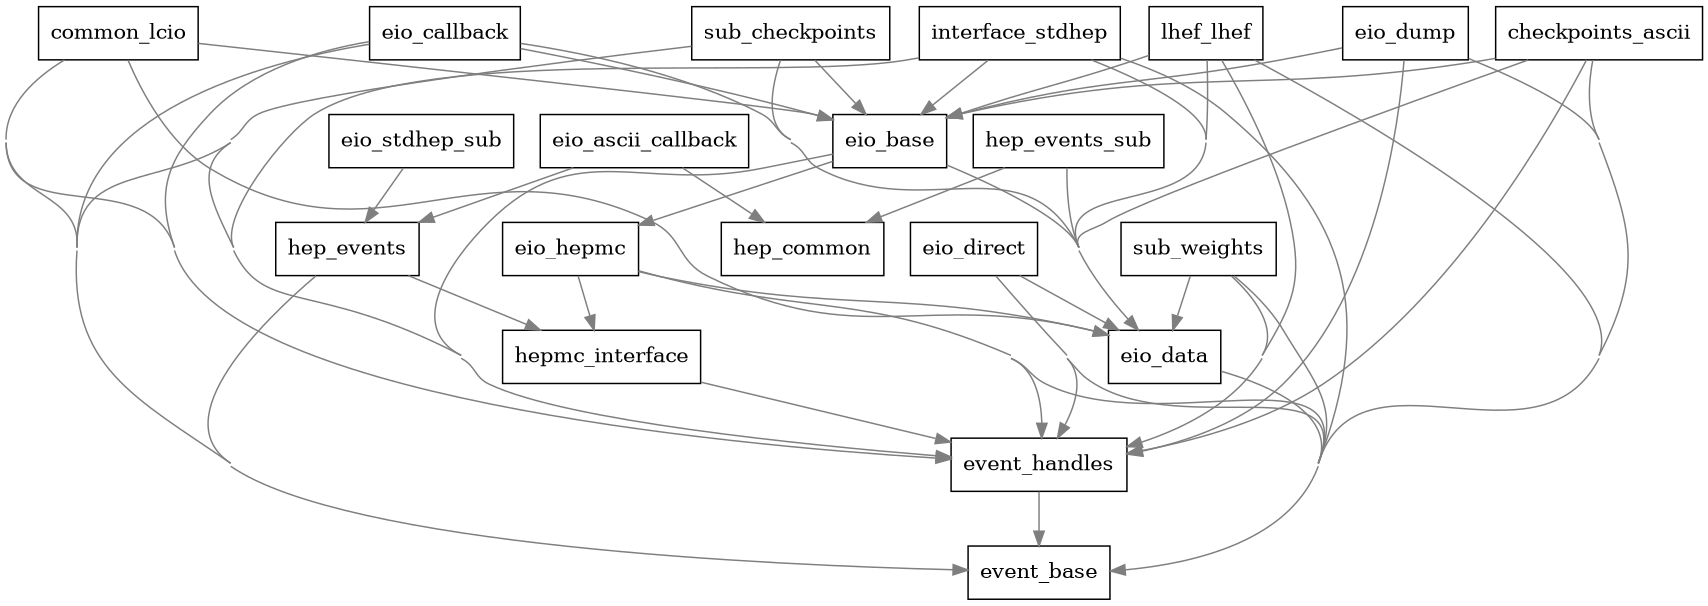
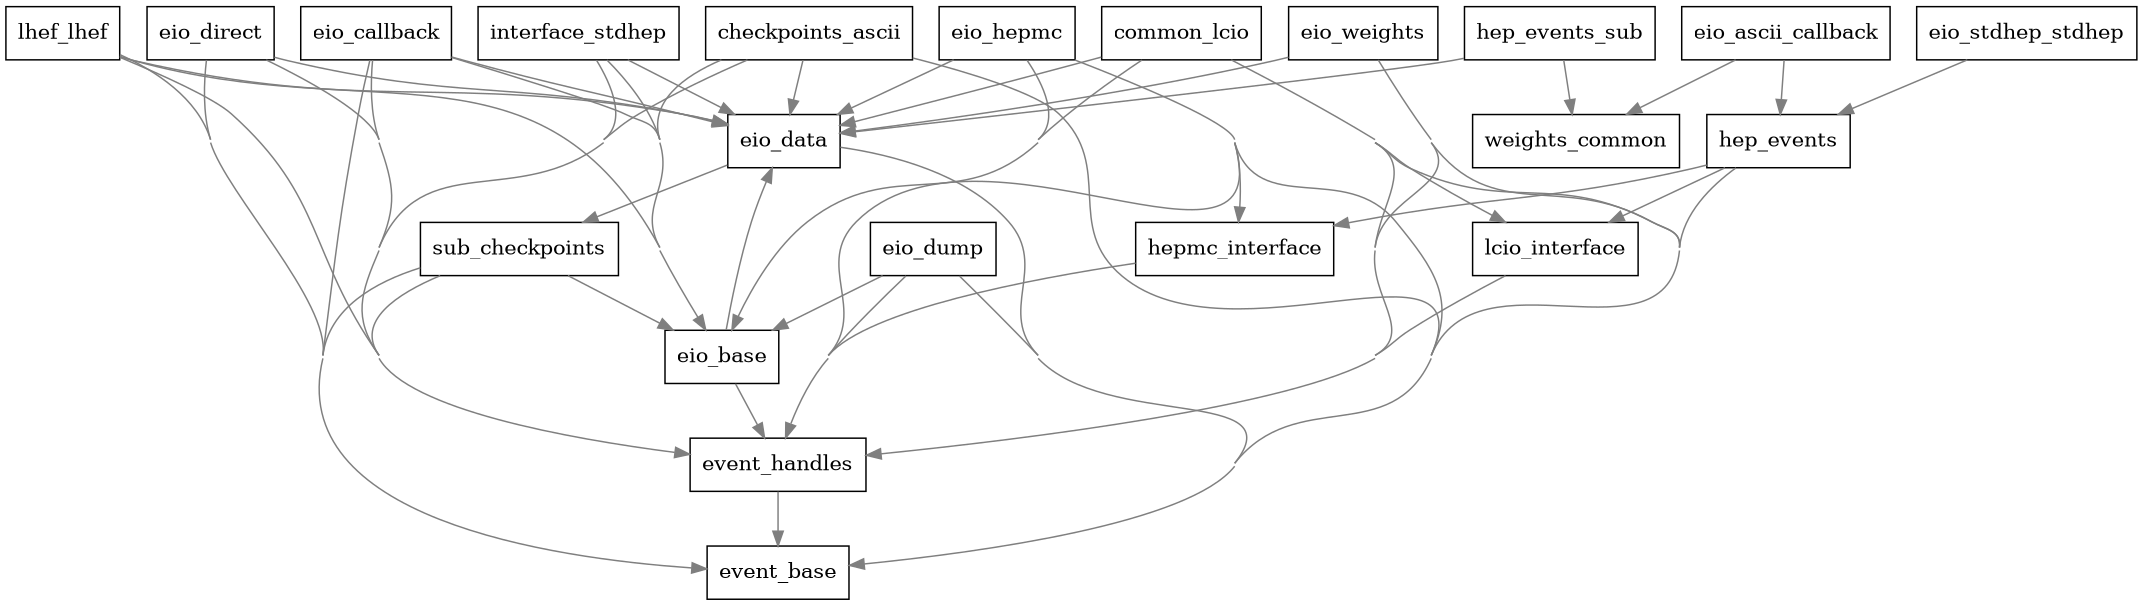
(773, 94) -> (662, 191)
(421, 141) -> (2027, 33)
(743, 191) -> (1044, 93)
(1316, 216) -> none
(803, 249) -> (1576, 141)
(1199, 249) -> (1363, 33)
none -> (1555, 249)
